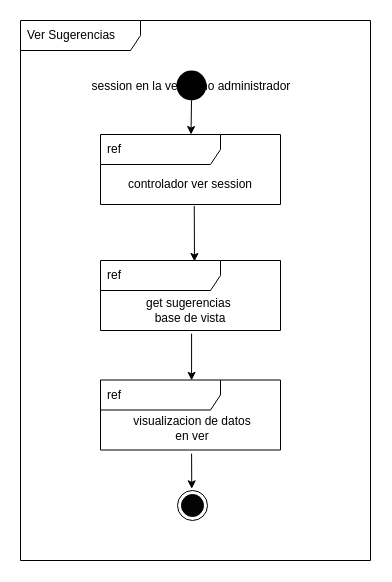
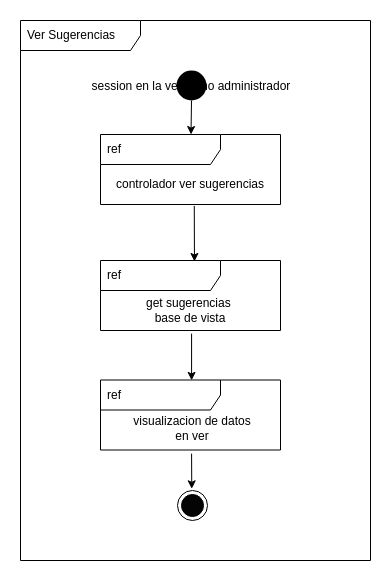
(191, 185) -> (191, 185)
